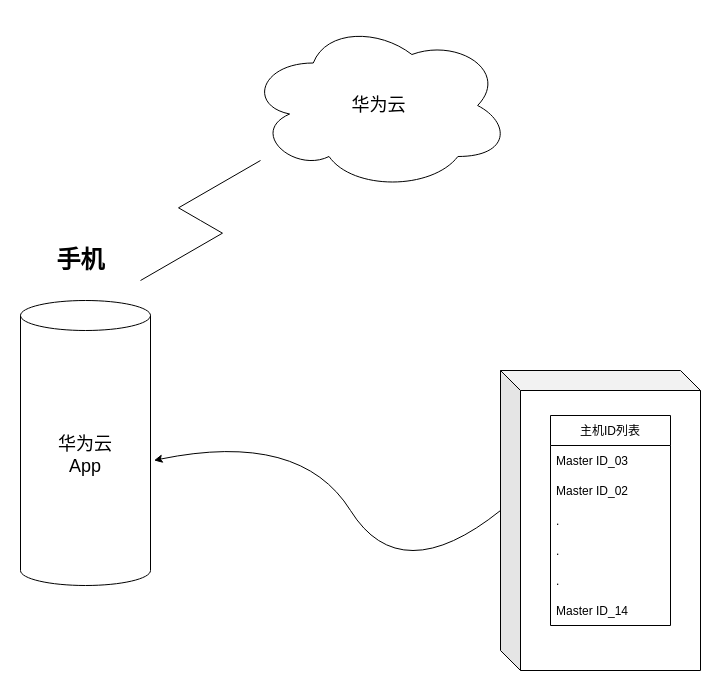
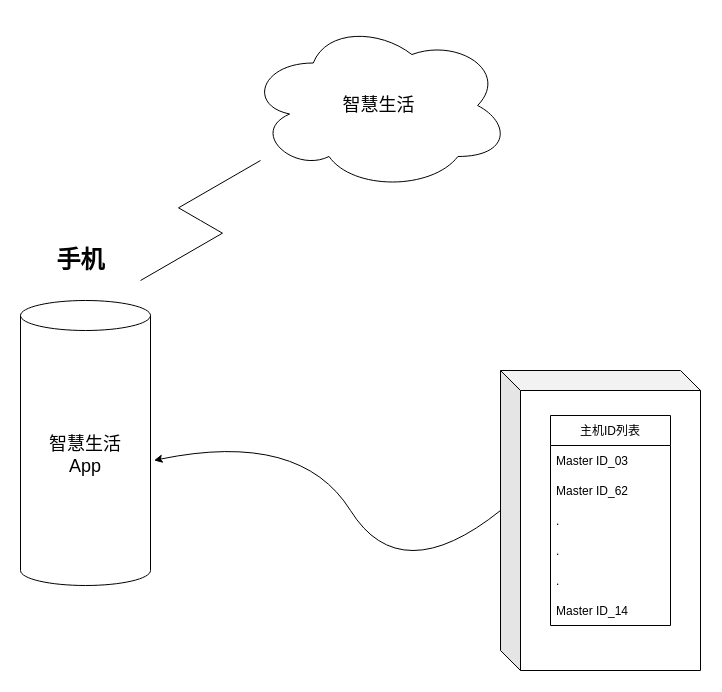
(379, 106) -> (379, 106)
(86, 456) -> (86, 456)
(595, 491) -> (595, 491)
